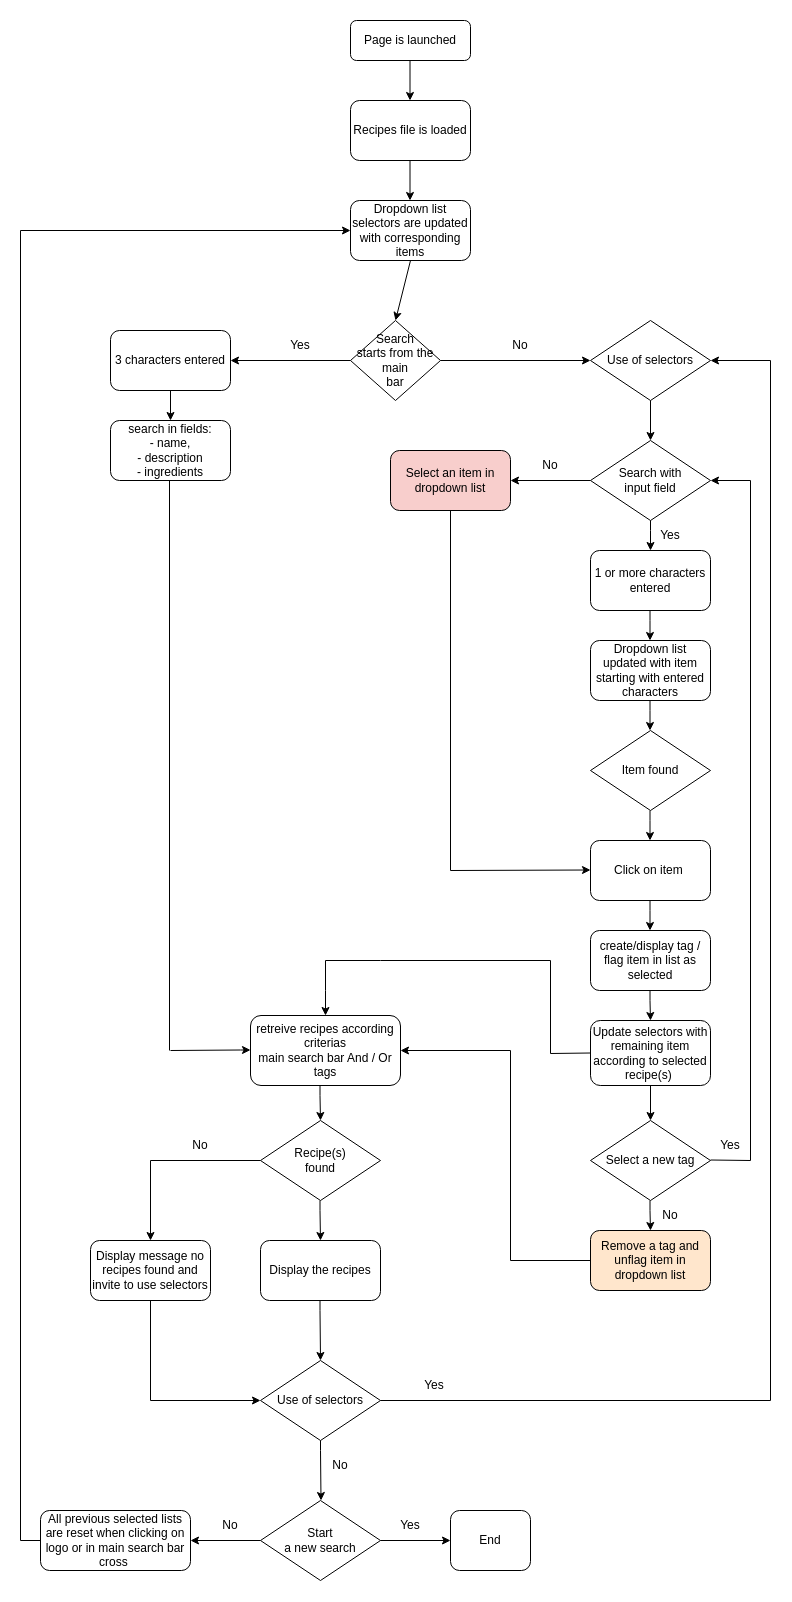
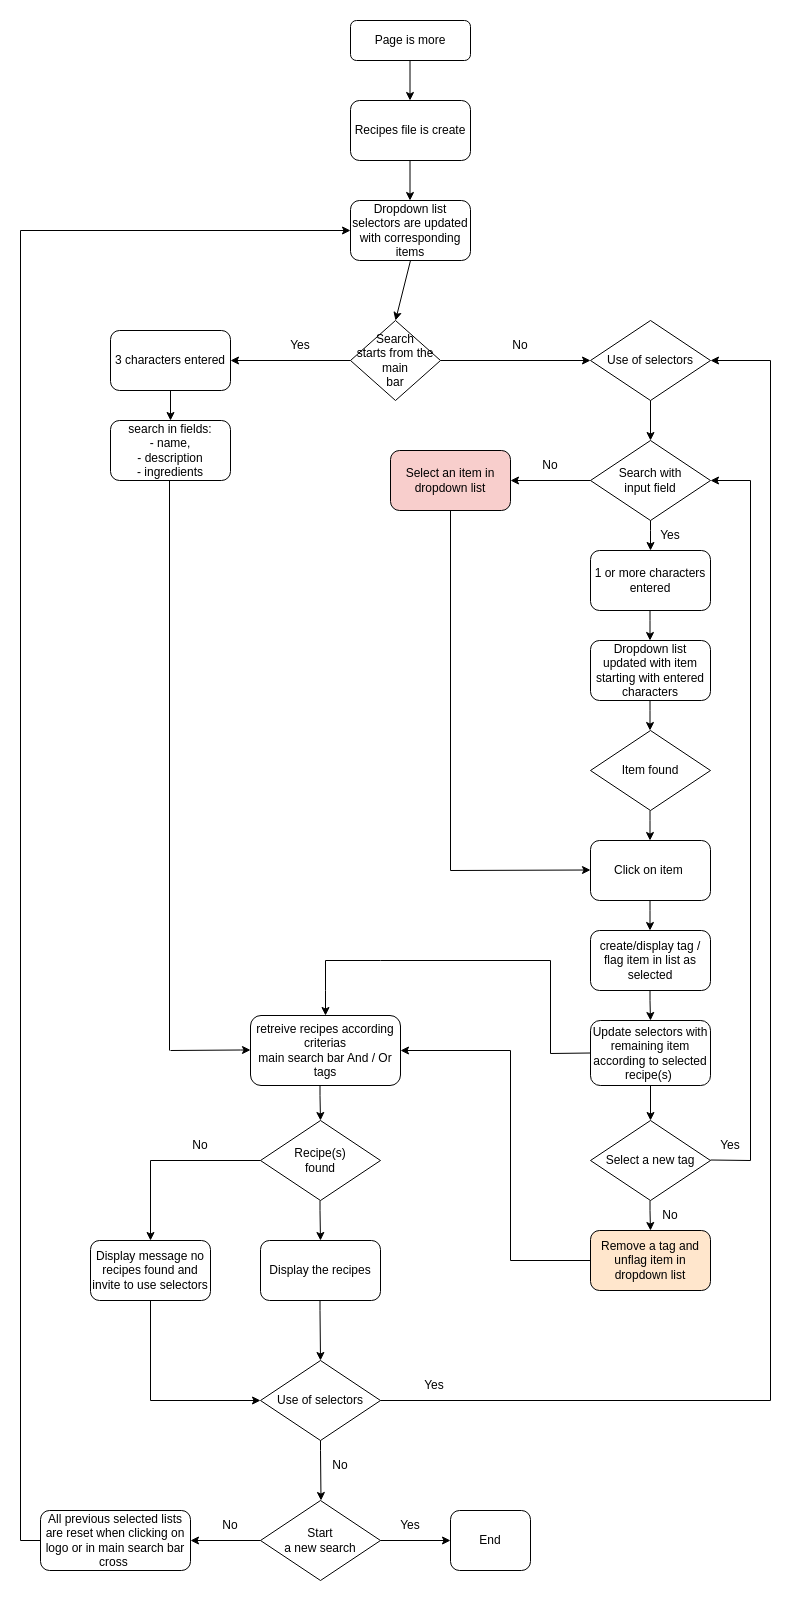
(411, 41) -> (411, 41)
(411, 131) -> (411, 131)
